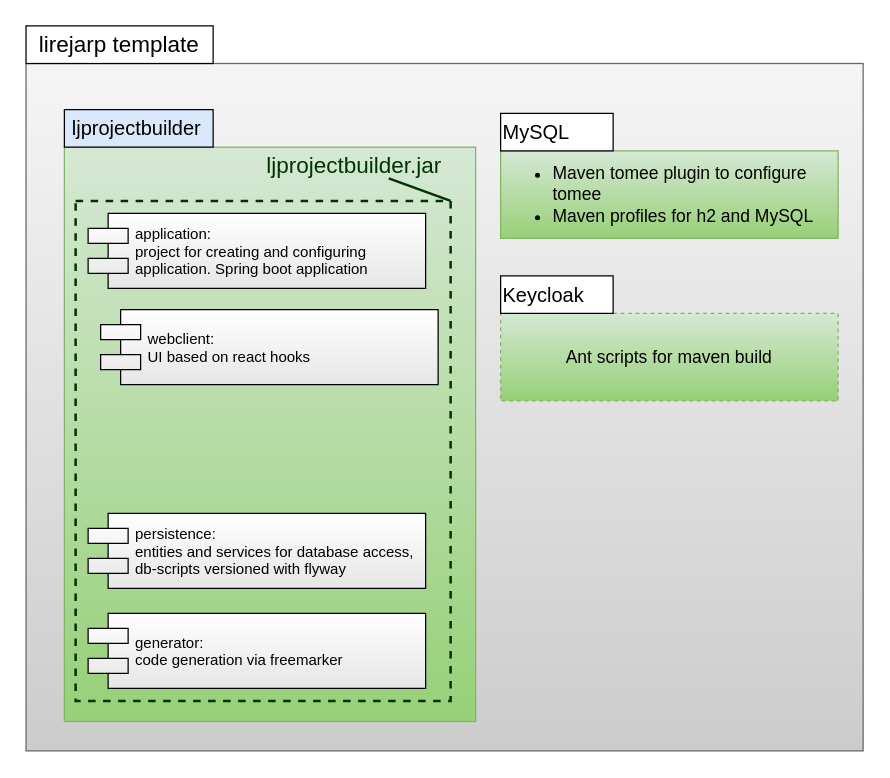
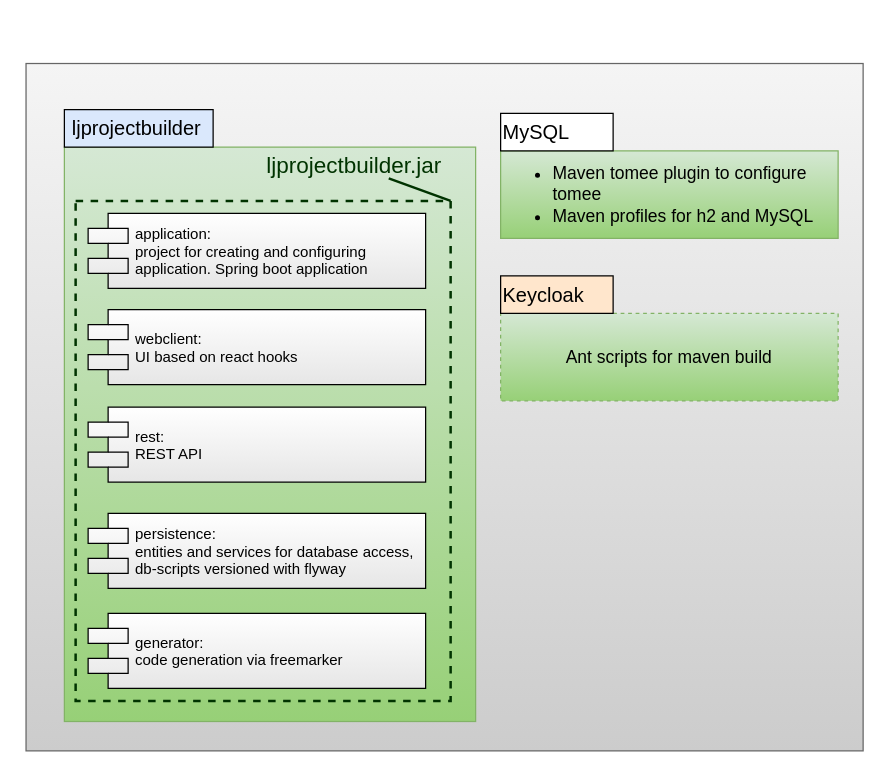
(120, 44) -> none
(557, 294) -> (557, 294)
(269, 347) -> (257, 347)
none -> (257, 444)
